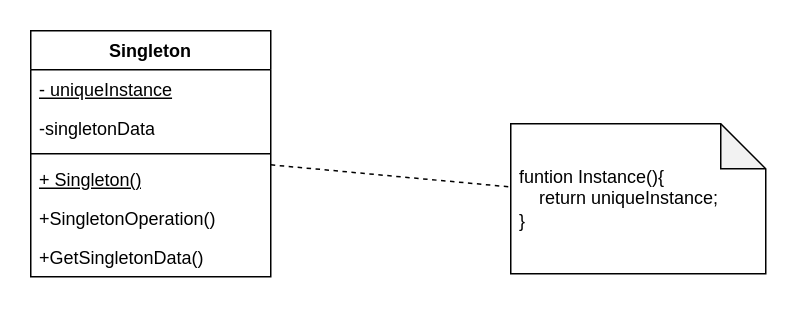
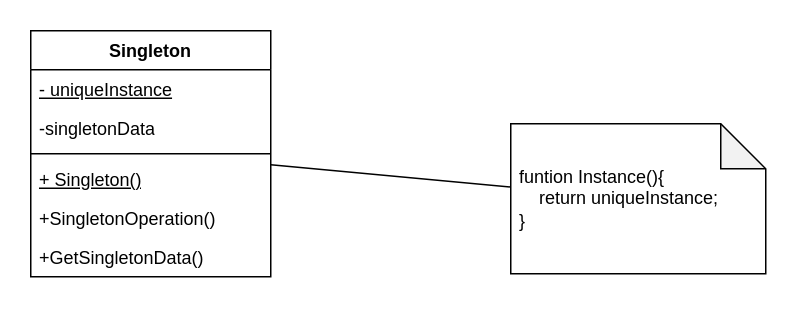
(391, 176) -> (391, 176)
